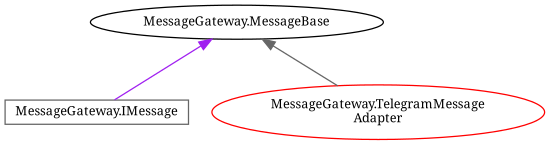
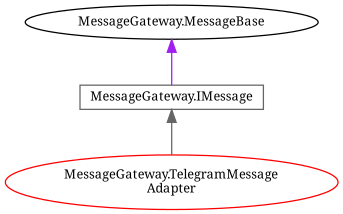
(305, 66) -> (172, 139)
